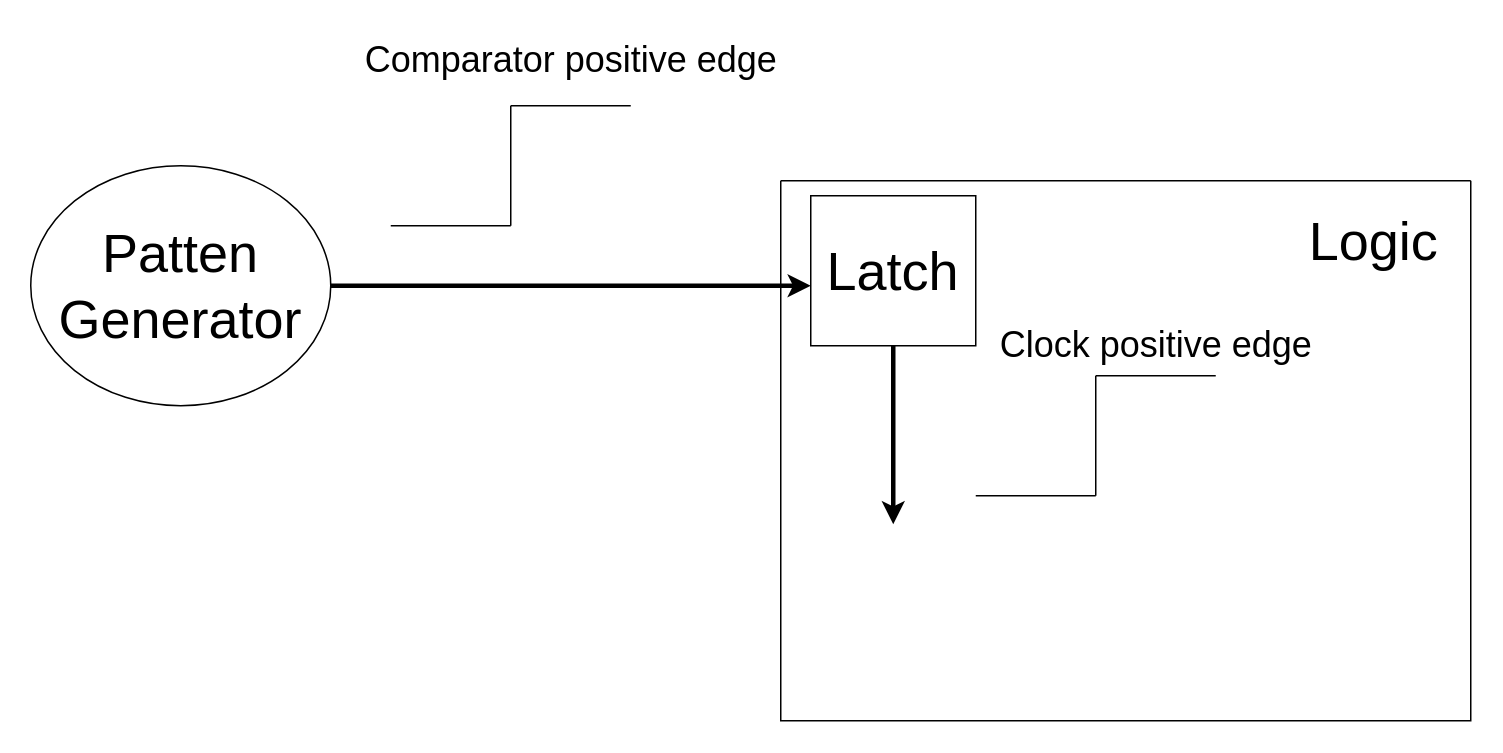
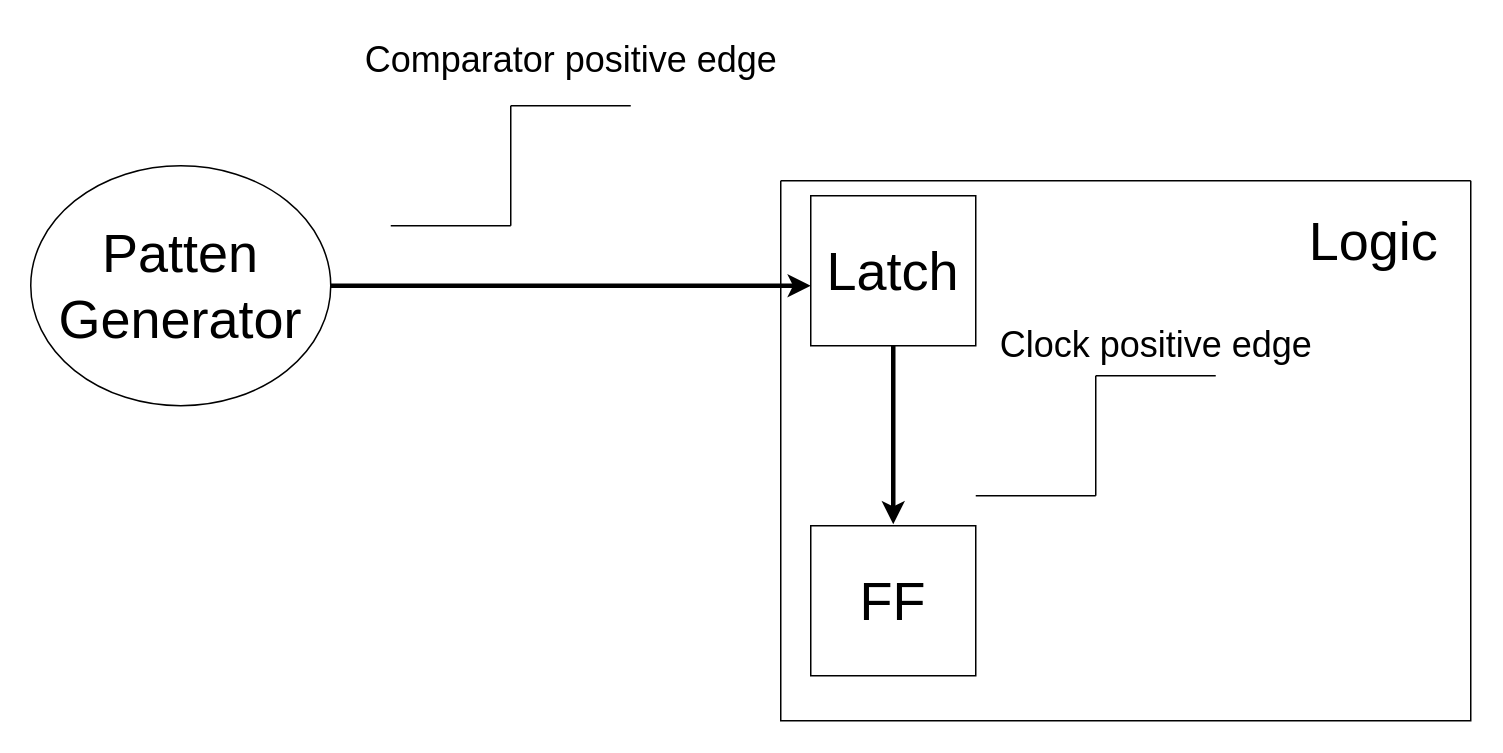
none -> (893, 601)
